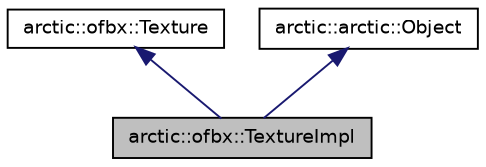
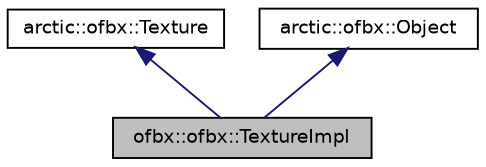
(369, 29) -> (369, 29)
(242, 138) -> (242, 138)
